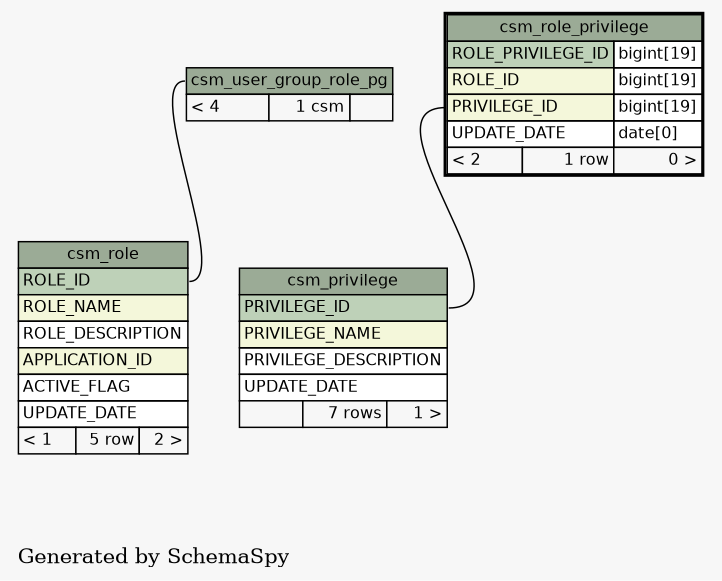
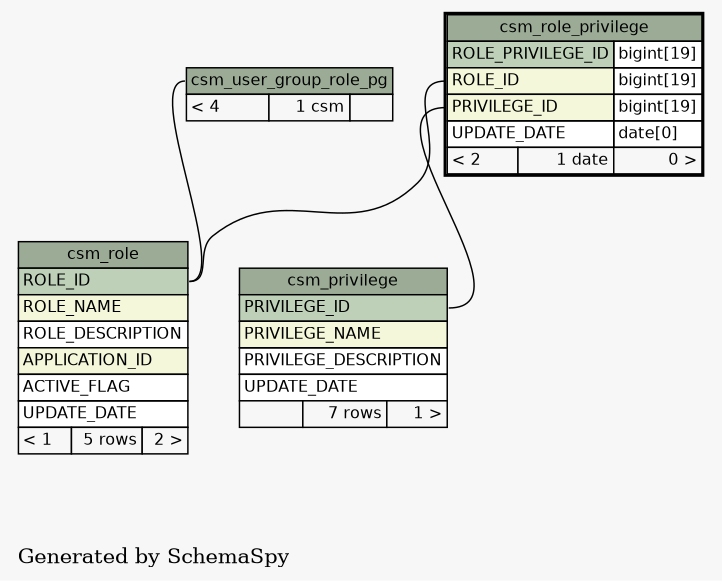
(586, 160) -> (583, 160)
none -> (347, 213)
(112, 440) -> (111, 440)
